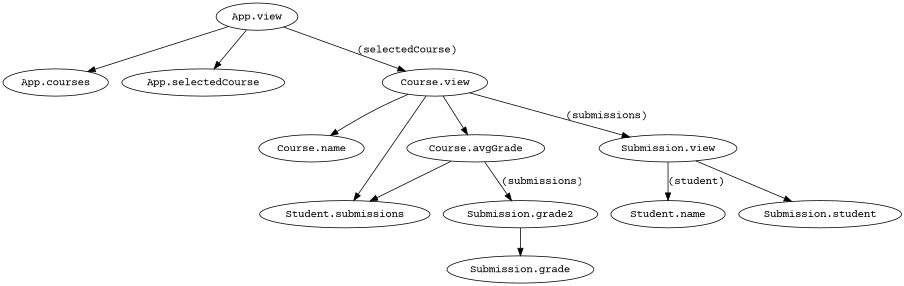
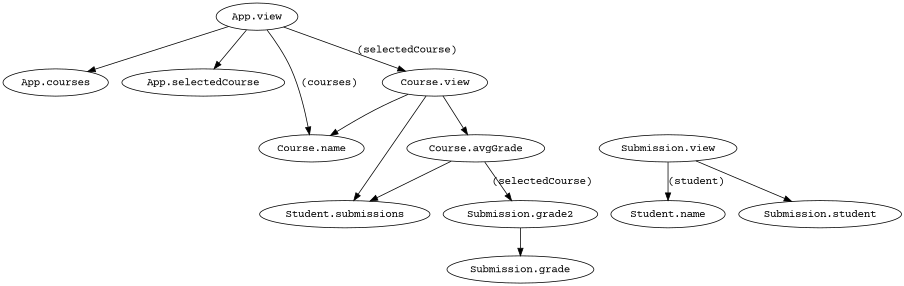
none -> (294, 76)
(546, 114) -> none
(542, 181) -> (542, 181)
